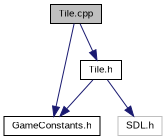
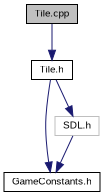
(65, 65) -> (67, 149)
